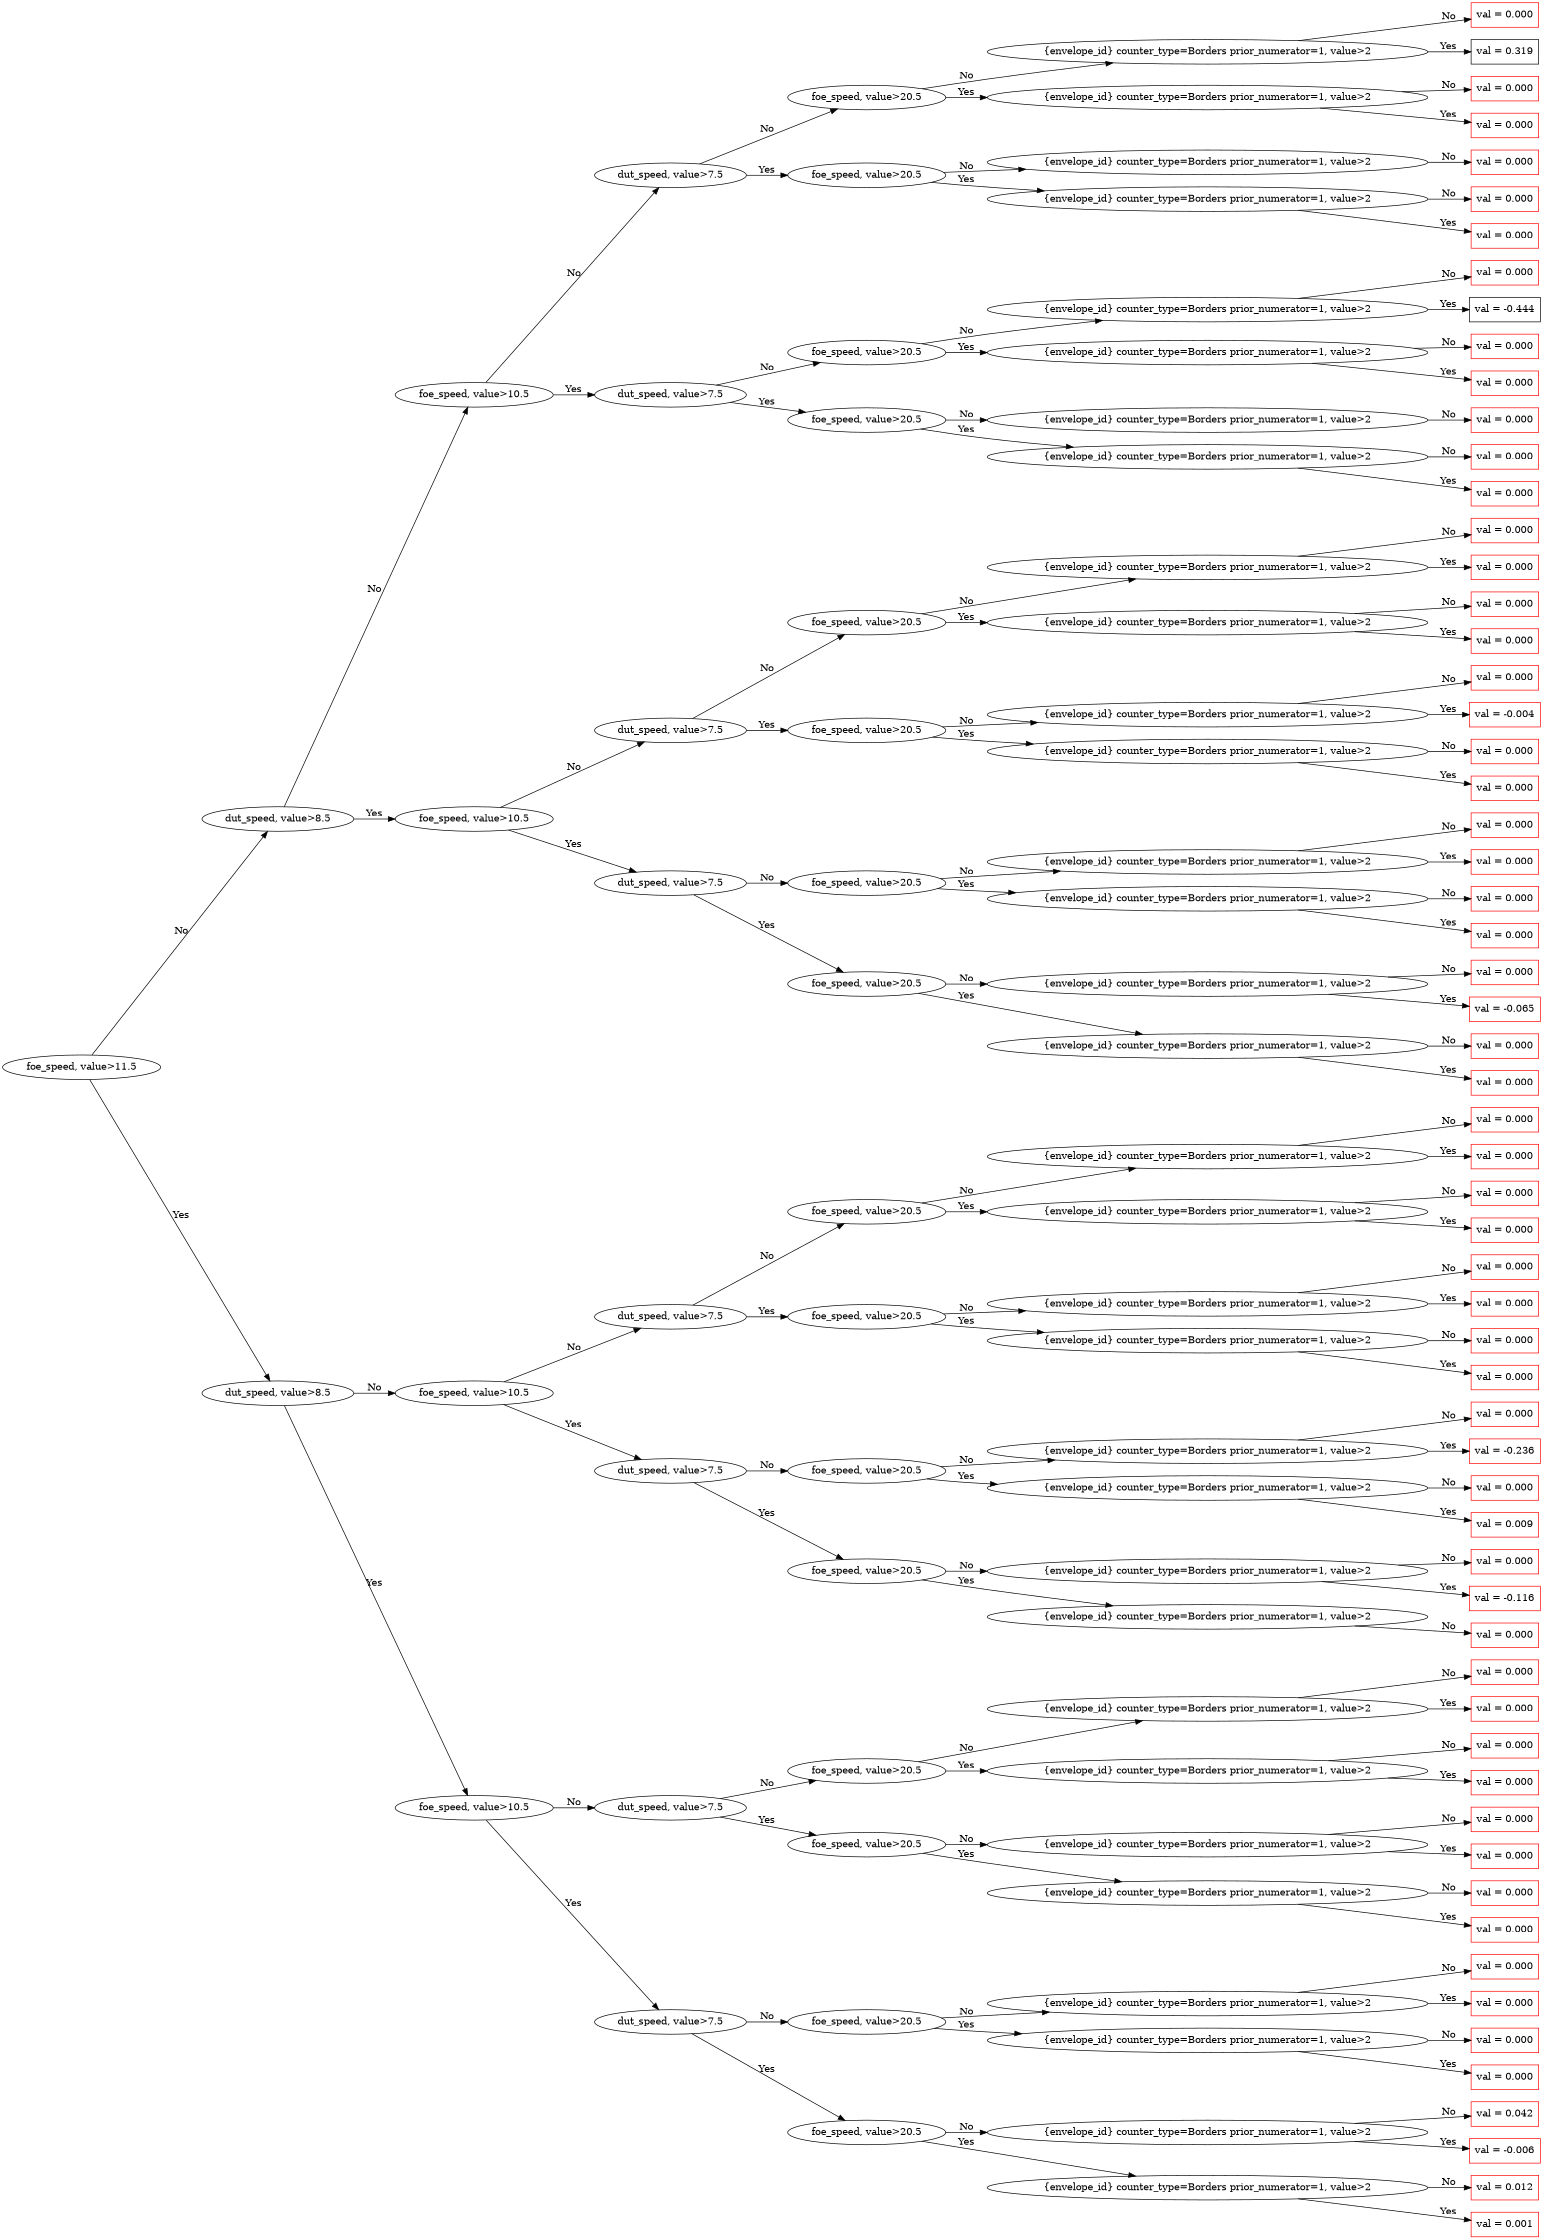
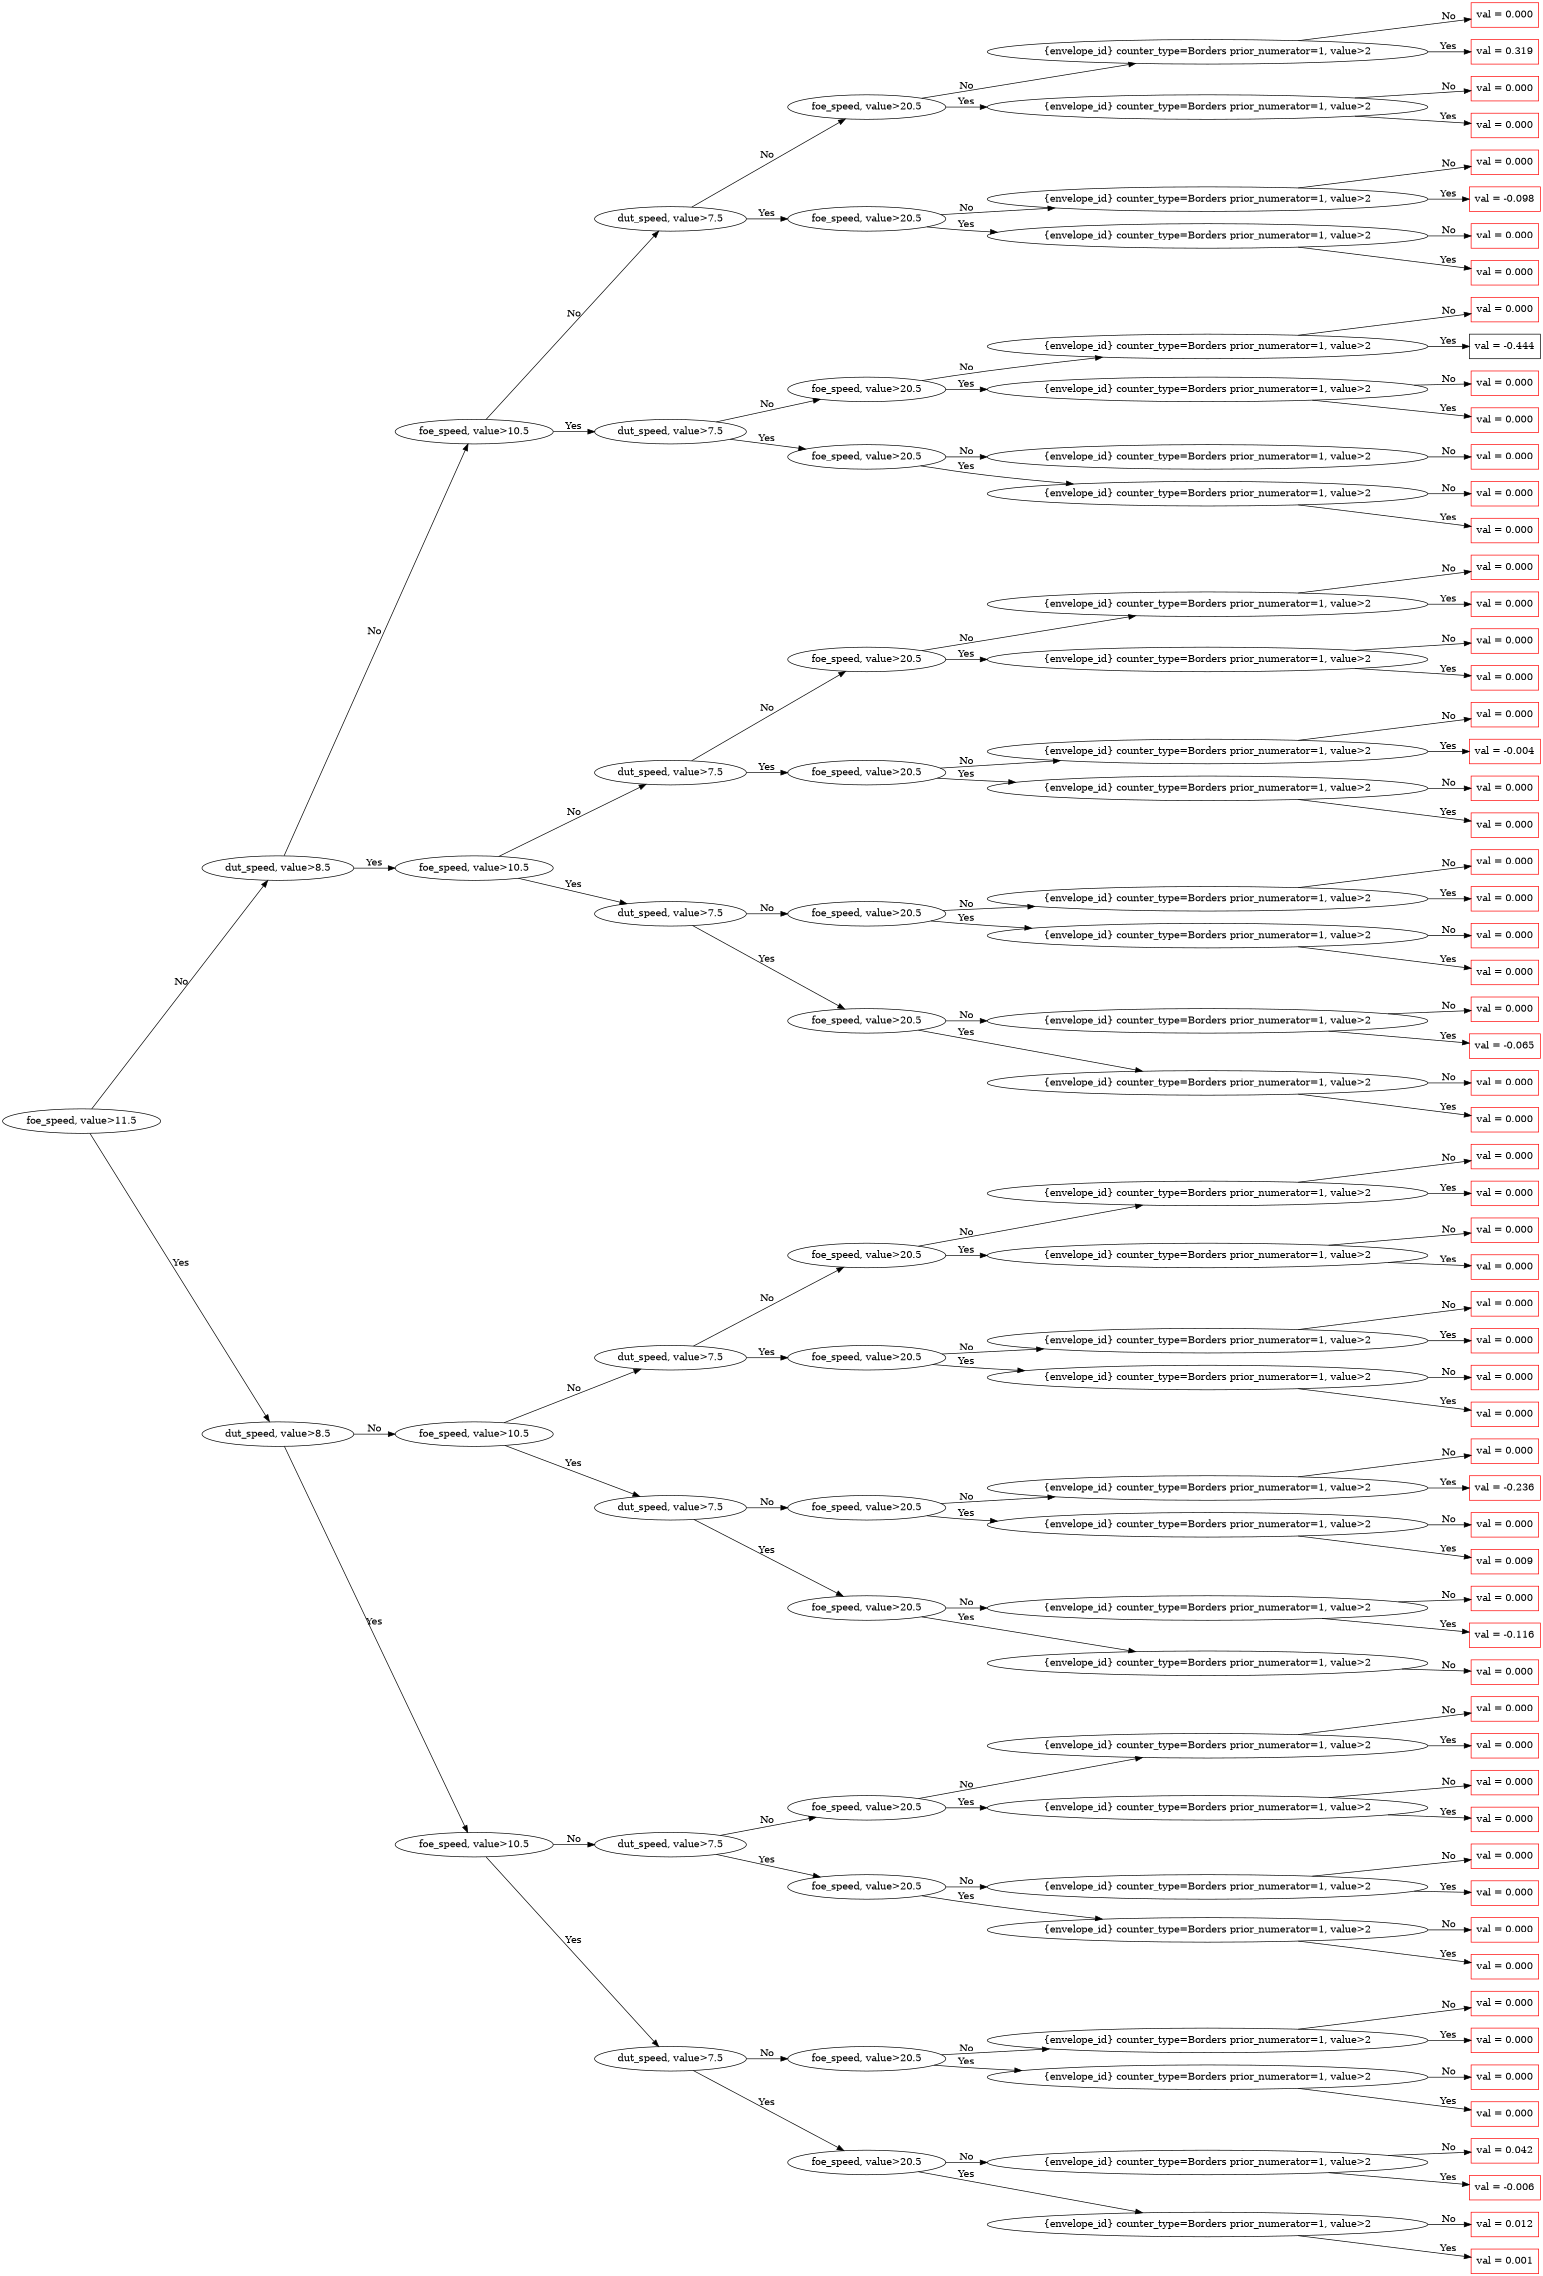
(1505, 52) -> (1505, 52)
none -> (1505, 199)
